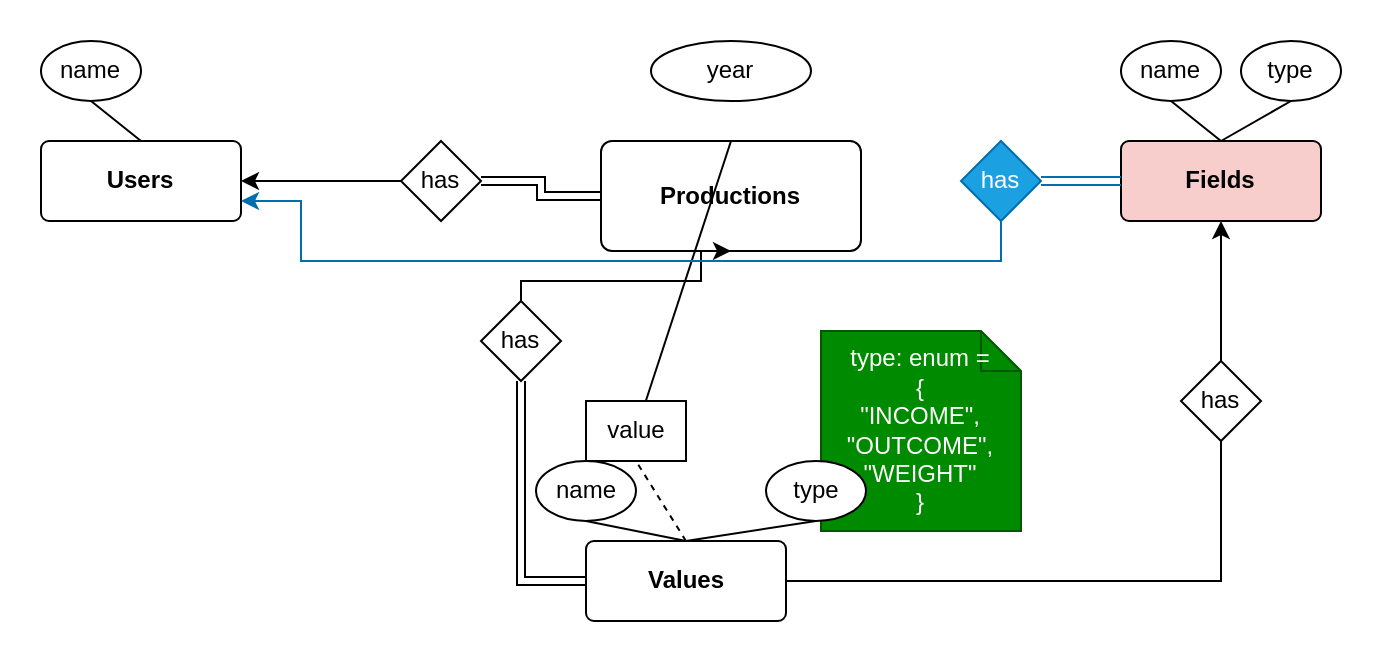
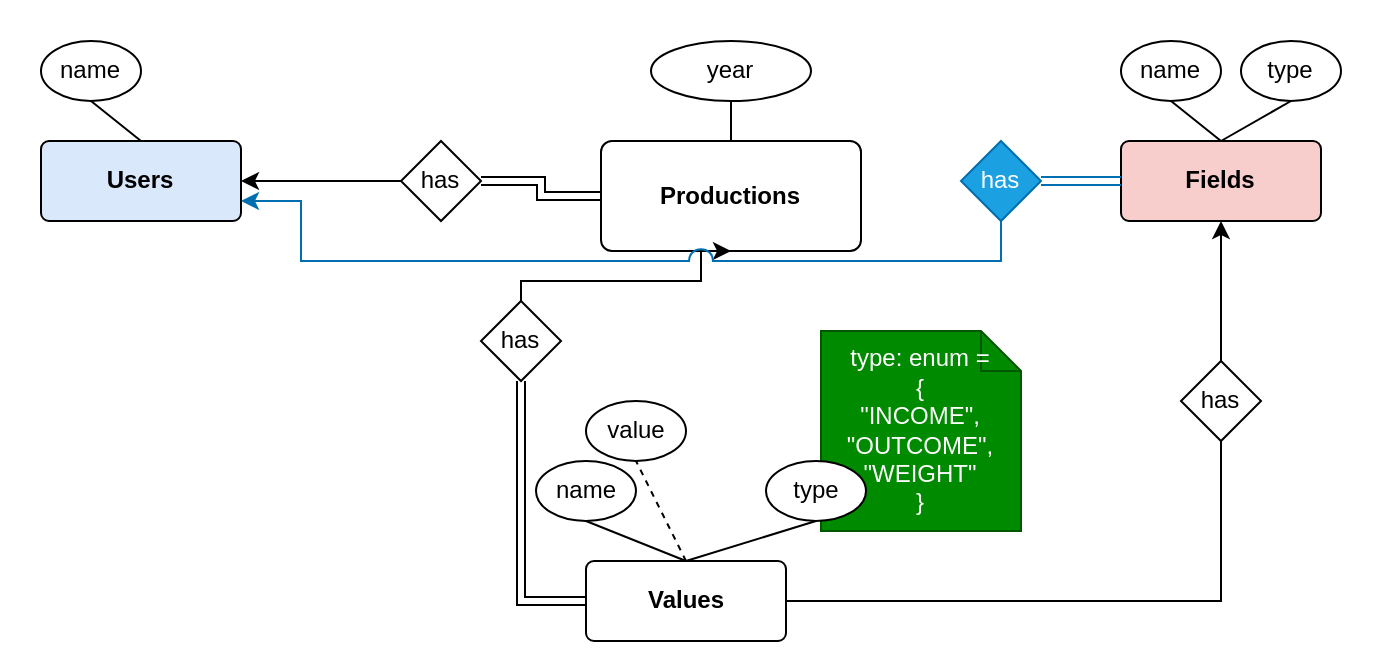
(141, 181) -> (141, 181)
(670, 328) -> (731, 121)
(636, 431) -> (636, 431)
(686, 581) -> (686, 601)
